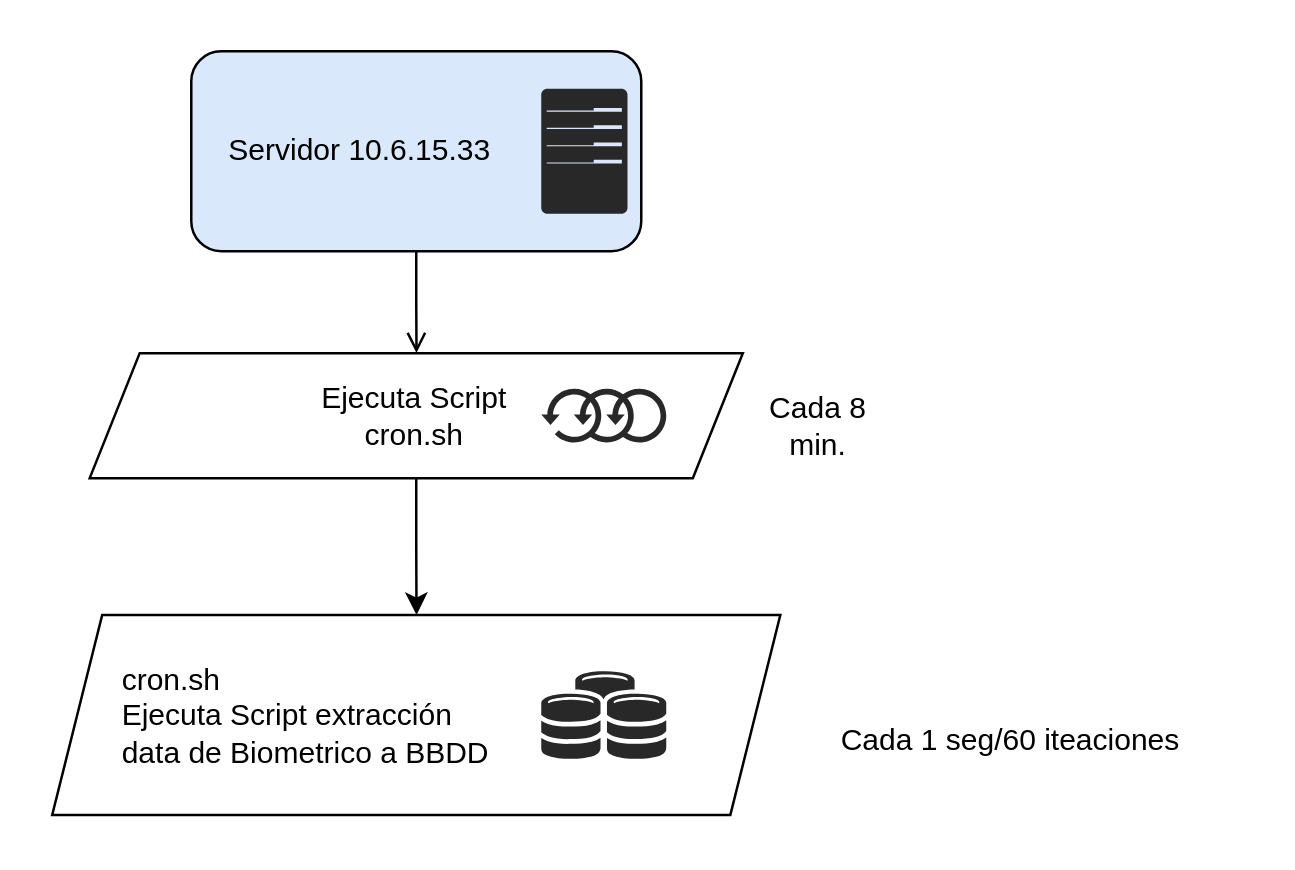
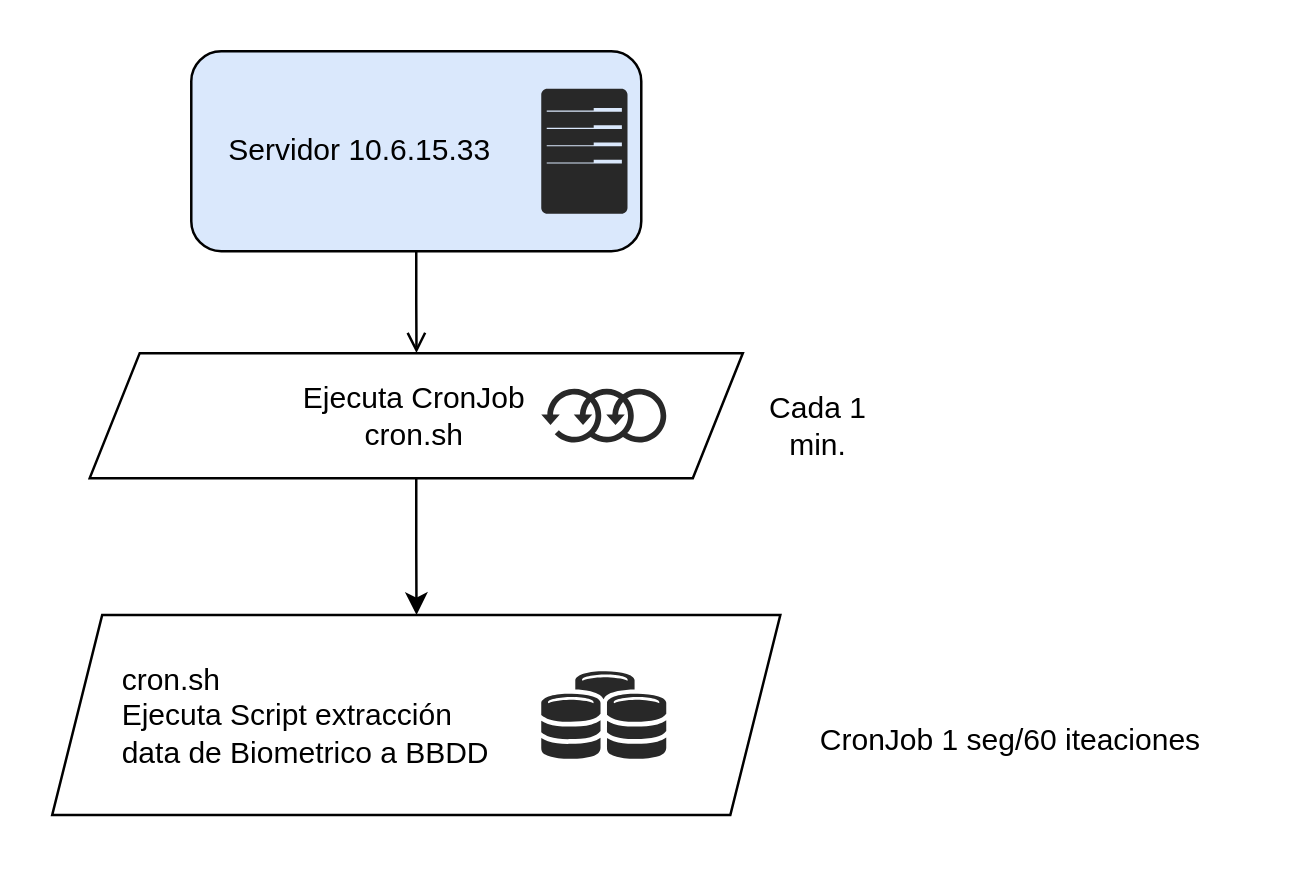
(415, 416) -> (415, 416)
(819, 426) -> (819, 426)
(1011, 741) -> (1011, 741)
